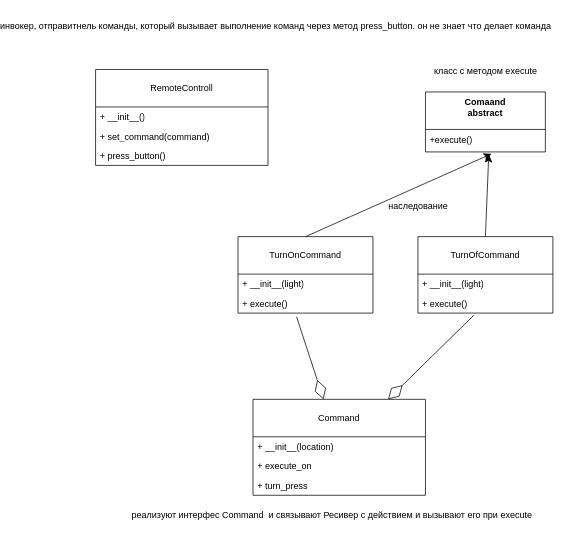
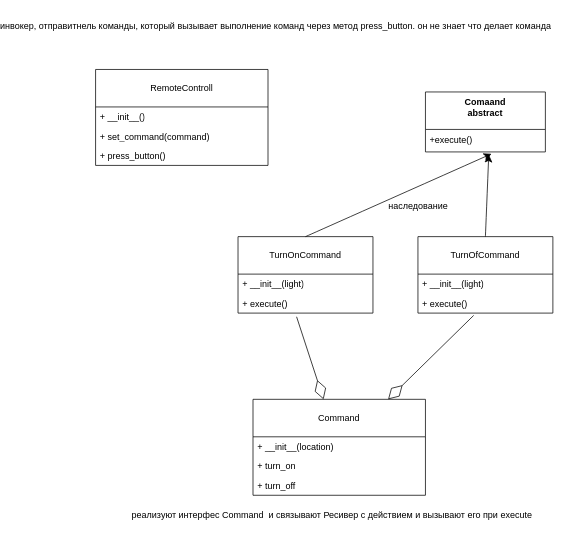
(486, 72) -> none
(287, 467) -> (279, 467)
(287, 487) -> (282, 487)
